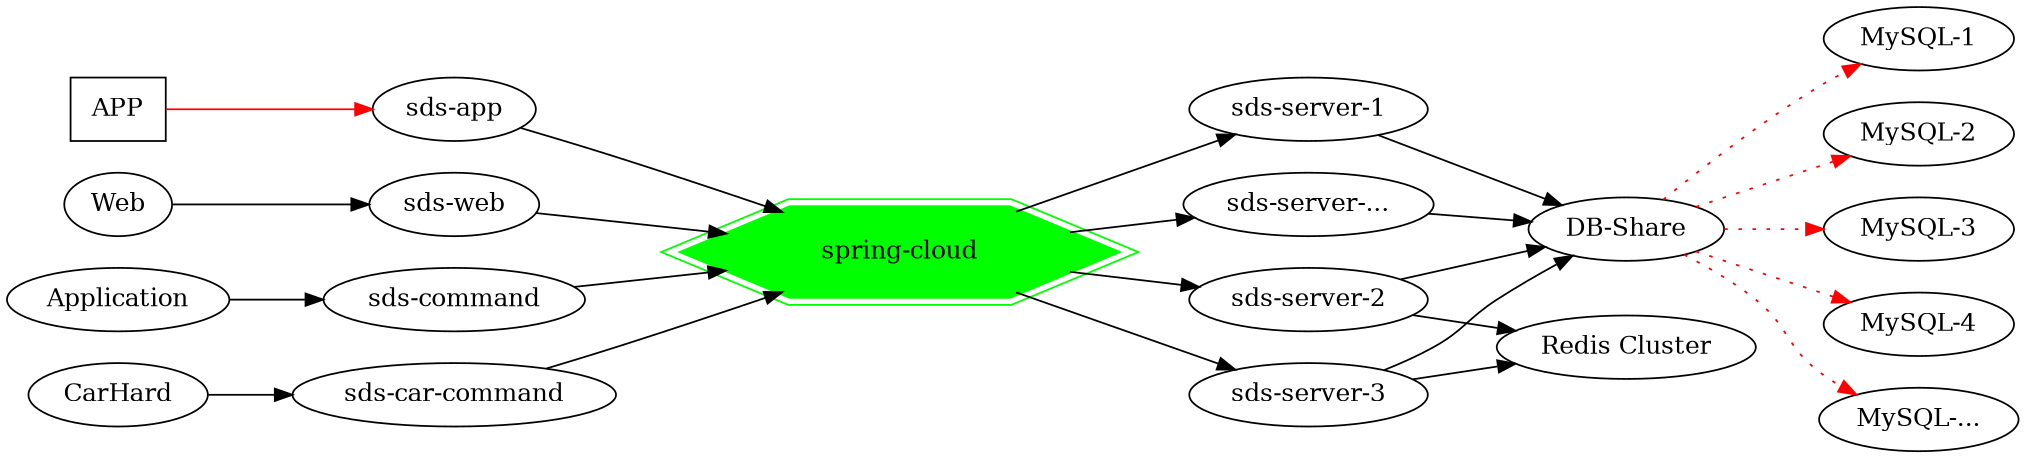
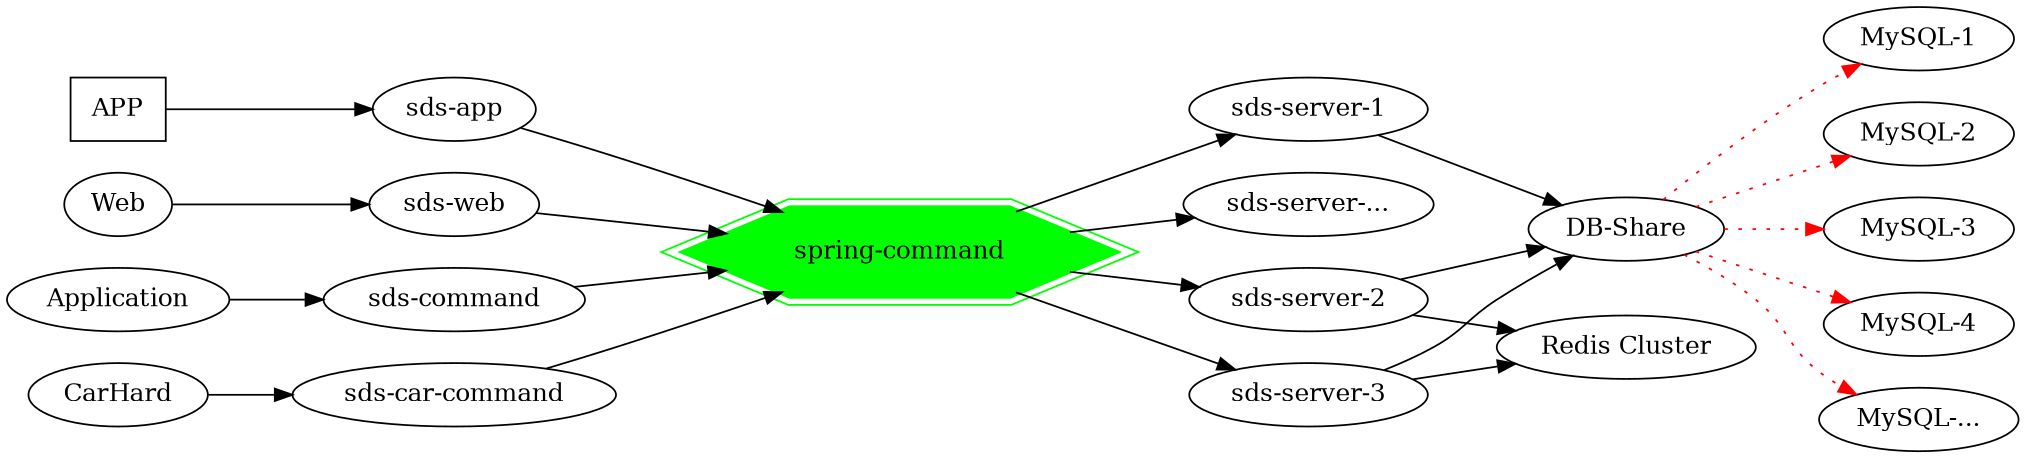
(261, 109) -> (261, 109)
(1471, 217) -> none
(900, 252) -> (900, 252)
